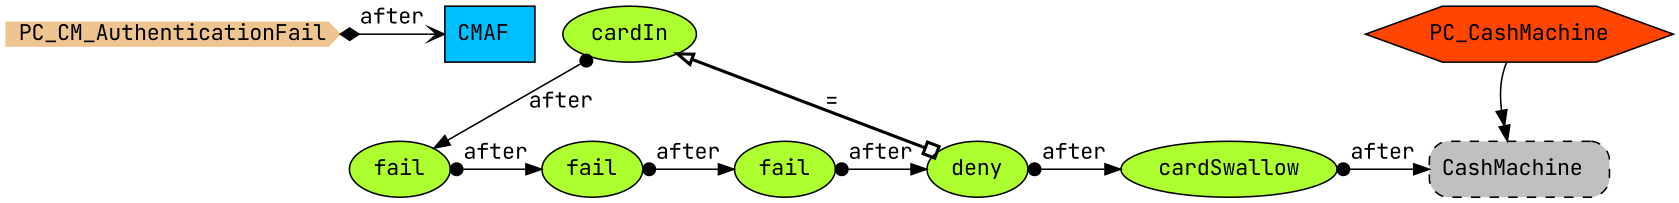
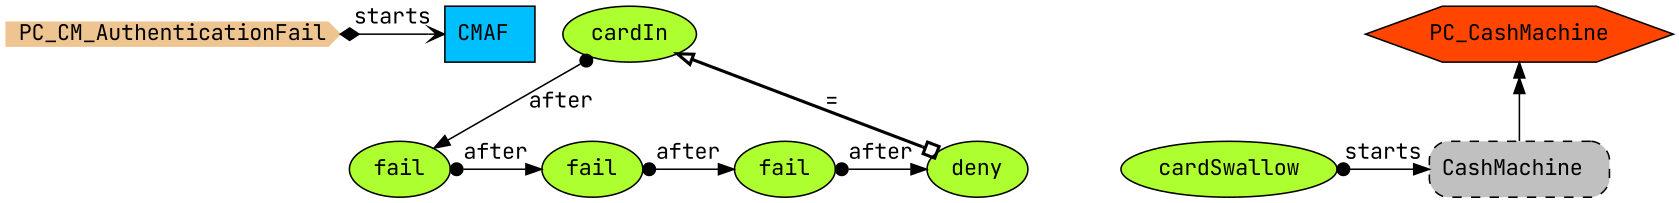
(392, 18) -> (392, 18)
(1501, 86) -> (1519, 117)
(1383, 153) -> (1383, 153)
(1073, 169) -> none
